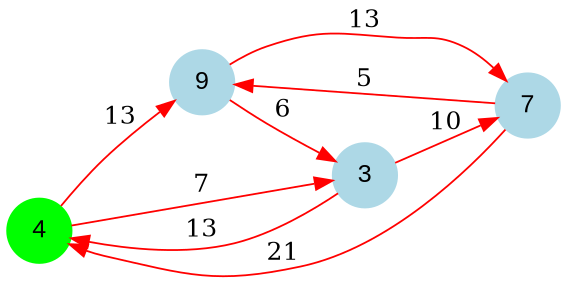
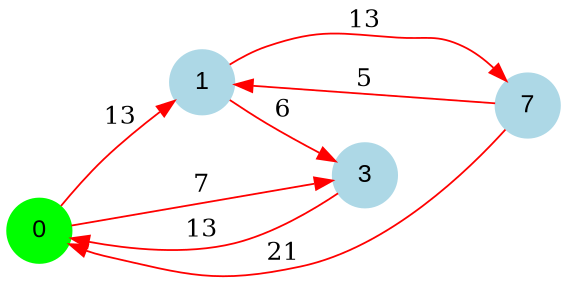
(202, 82) -> (202, 82)
(438, 144) -> none
(39, 231) -> (39, 231)
